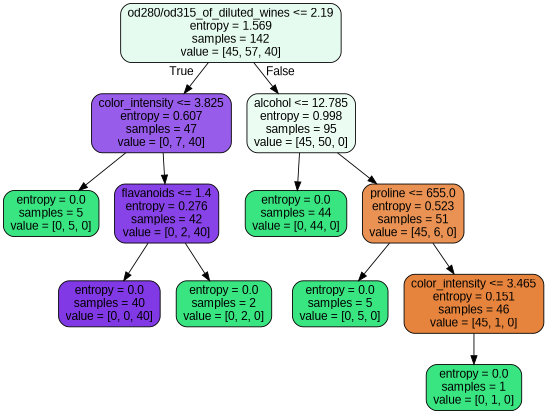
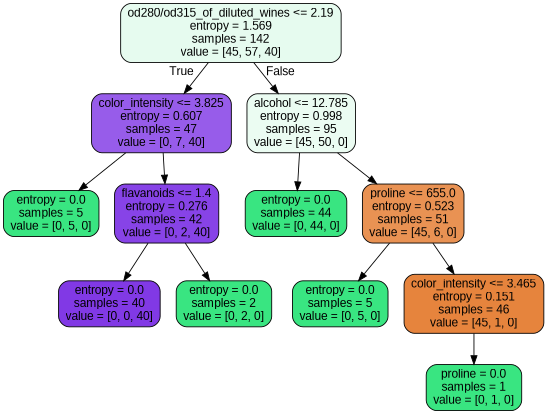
(474, 388) -> (474, 388)
